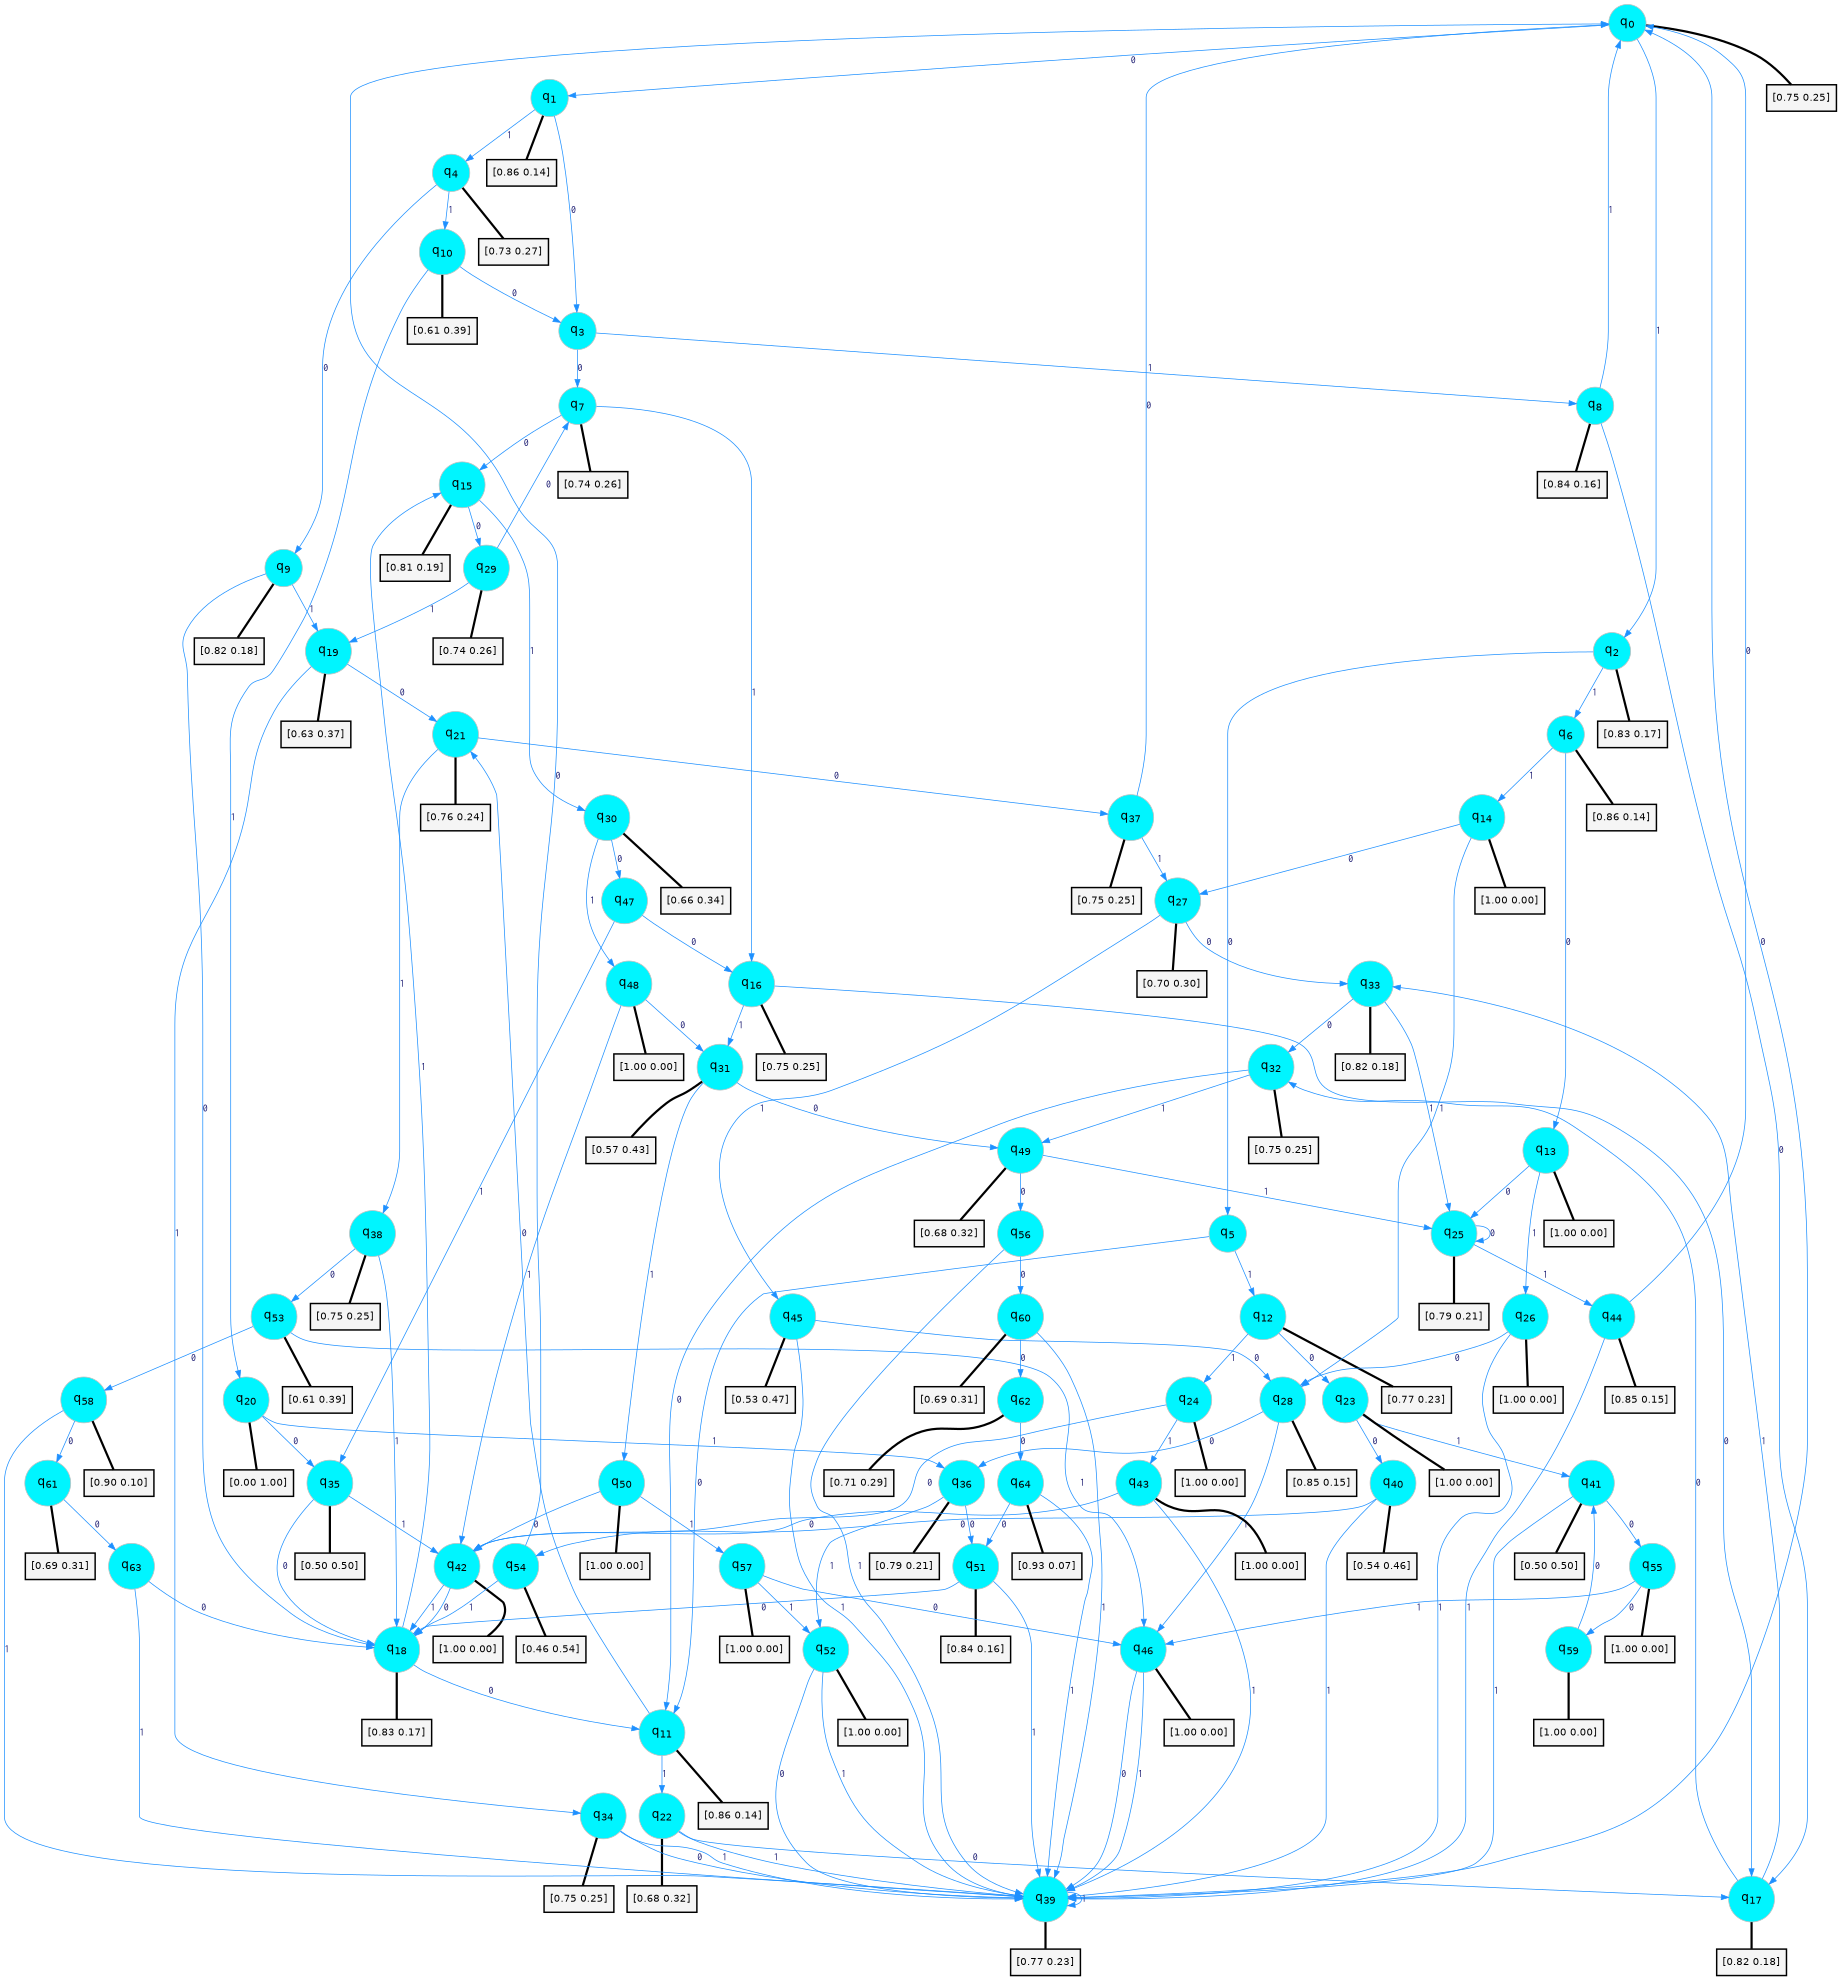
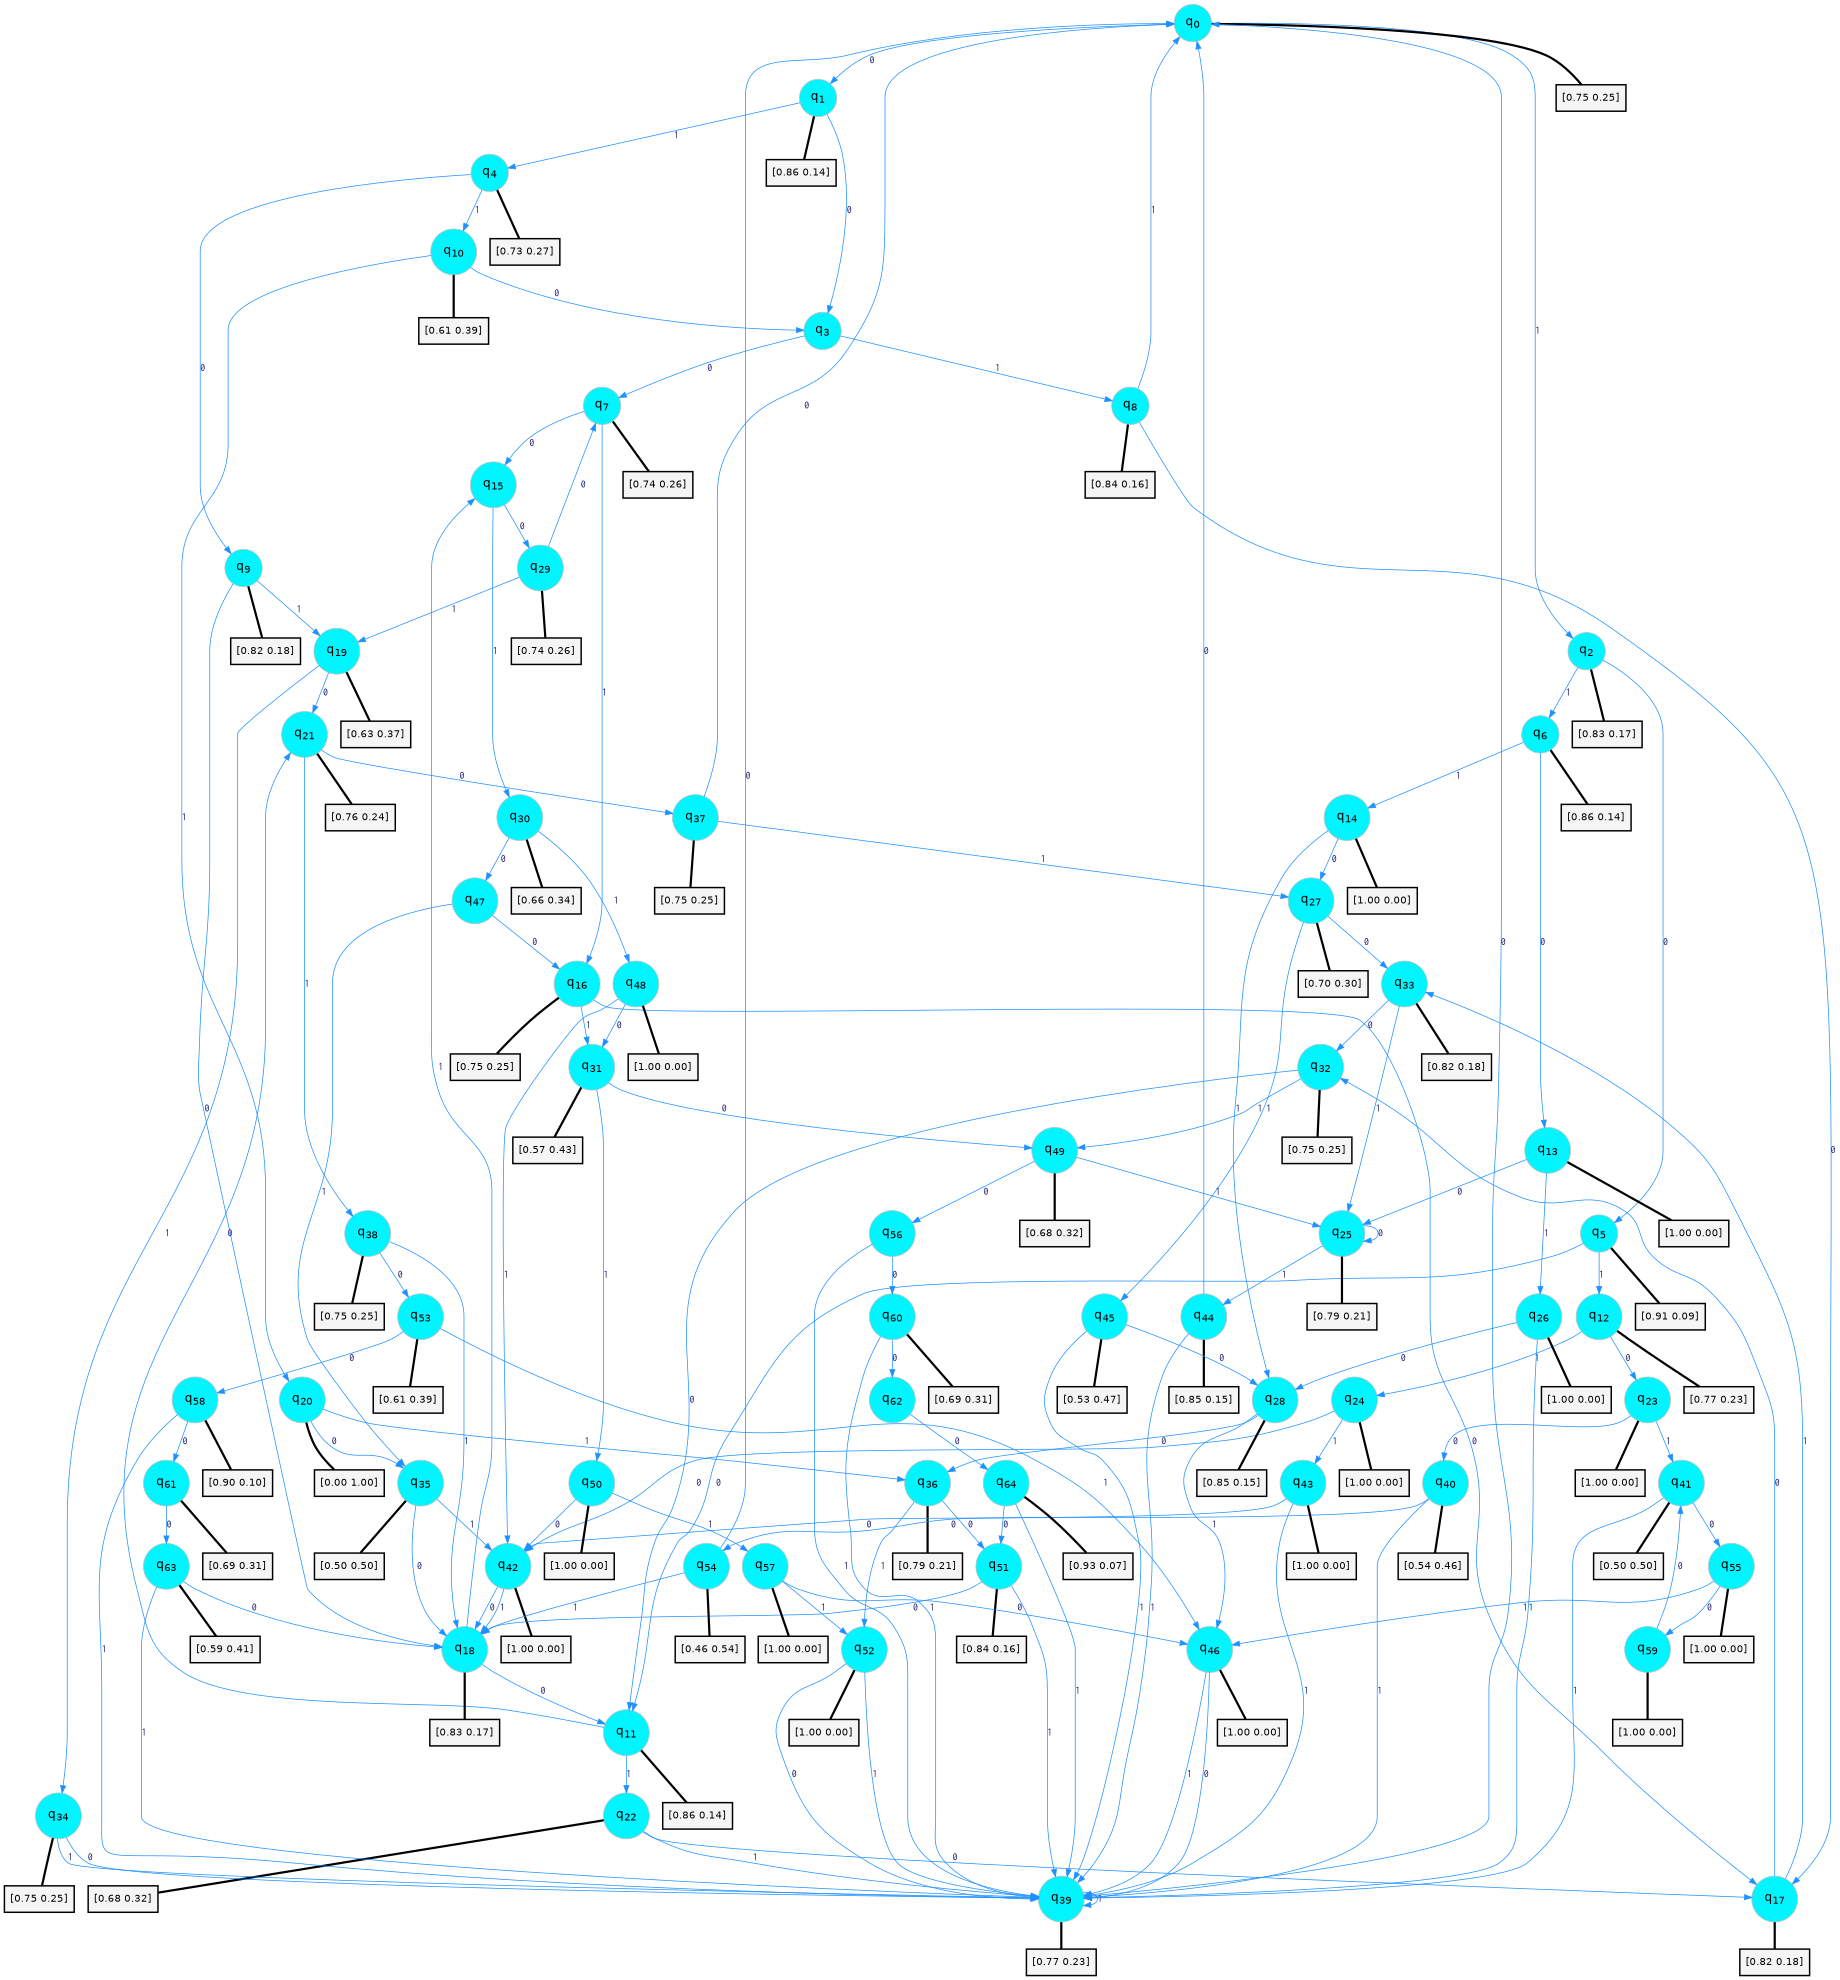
(415, 568) -> none
none -> (1670, 1317)
(859, 1483) -> none
none -> (225, 1649)
